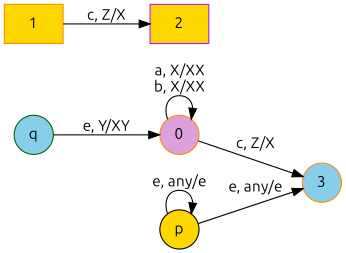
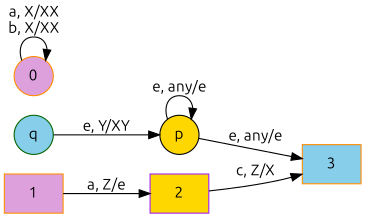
(107, 16) -> (107, 185)
(34, 24) -> (34, 194)
(101, 135) -> (101, 135)
(246, 157) -> (250, 186)
(322, 183) -> (332, 164)
